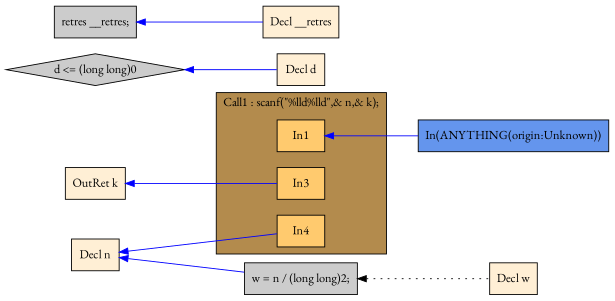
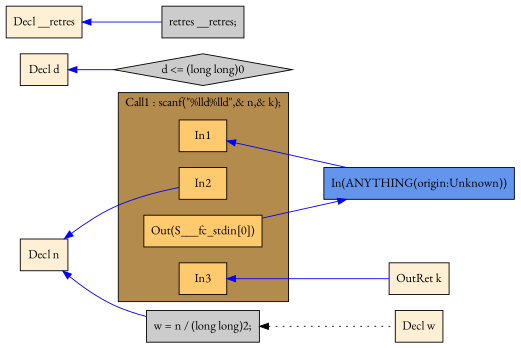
(204, 22) -> (126, 22)
(235, 70) -> (95, 70)
(206, 183) -> (312, 279)
none -> (203, 231)
(301, 231) -> (203, 183)
